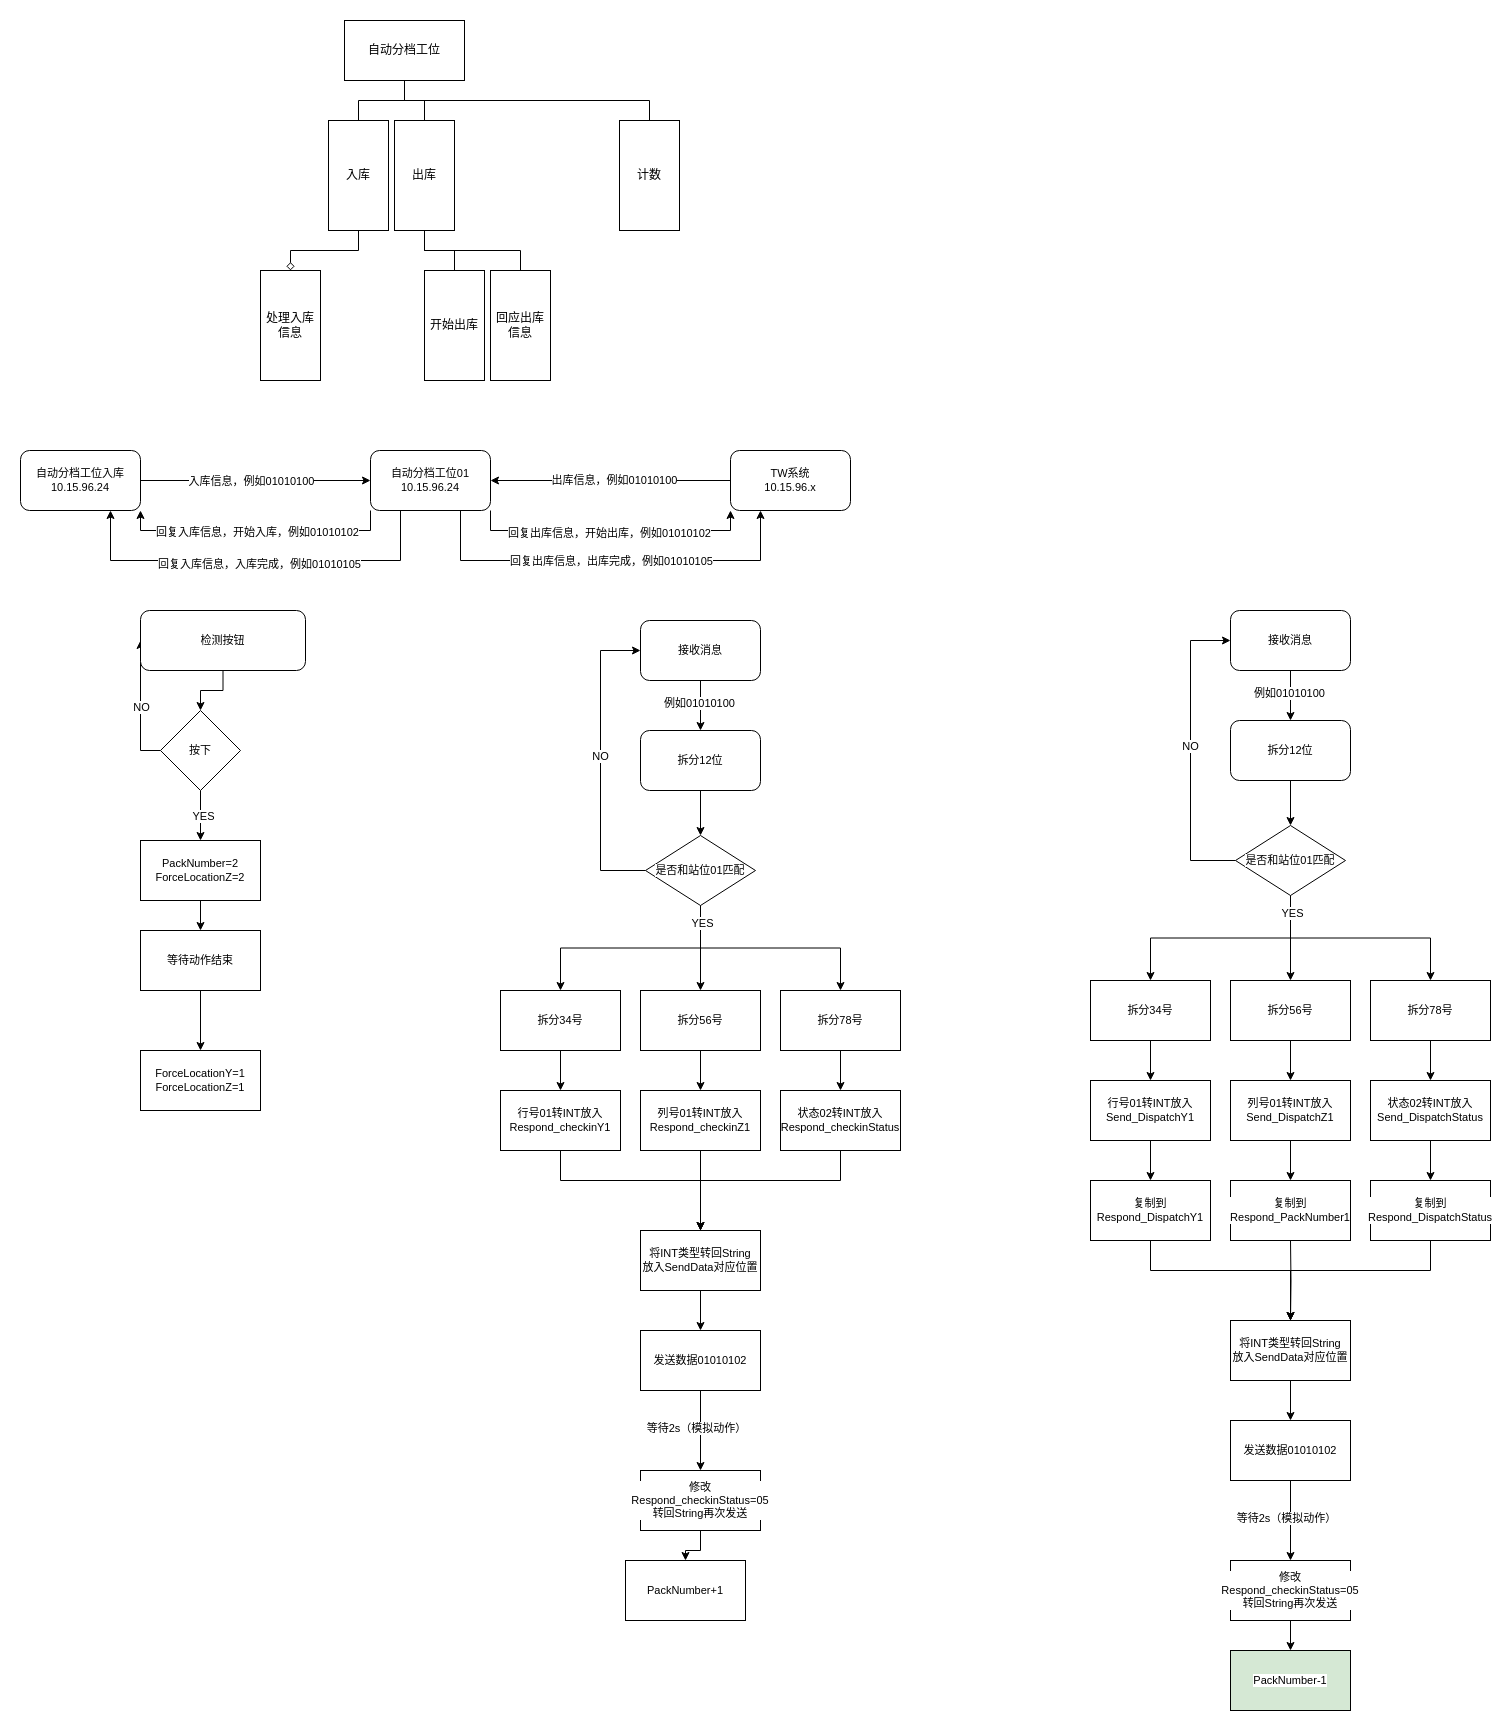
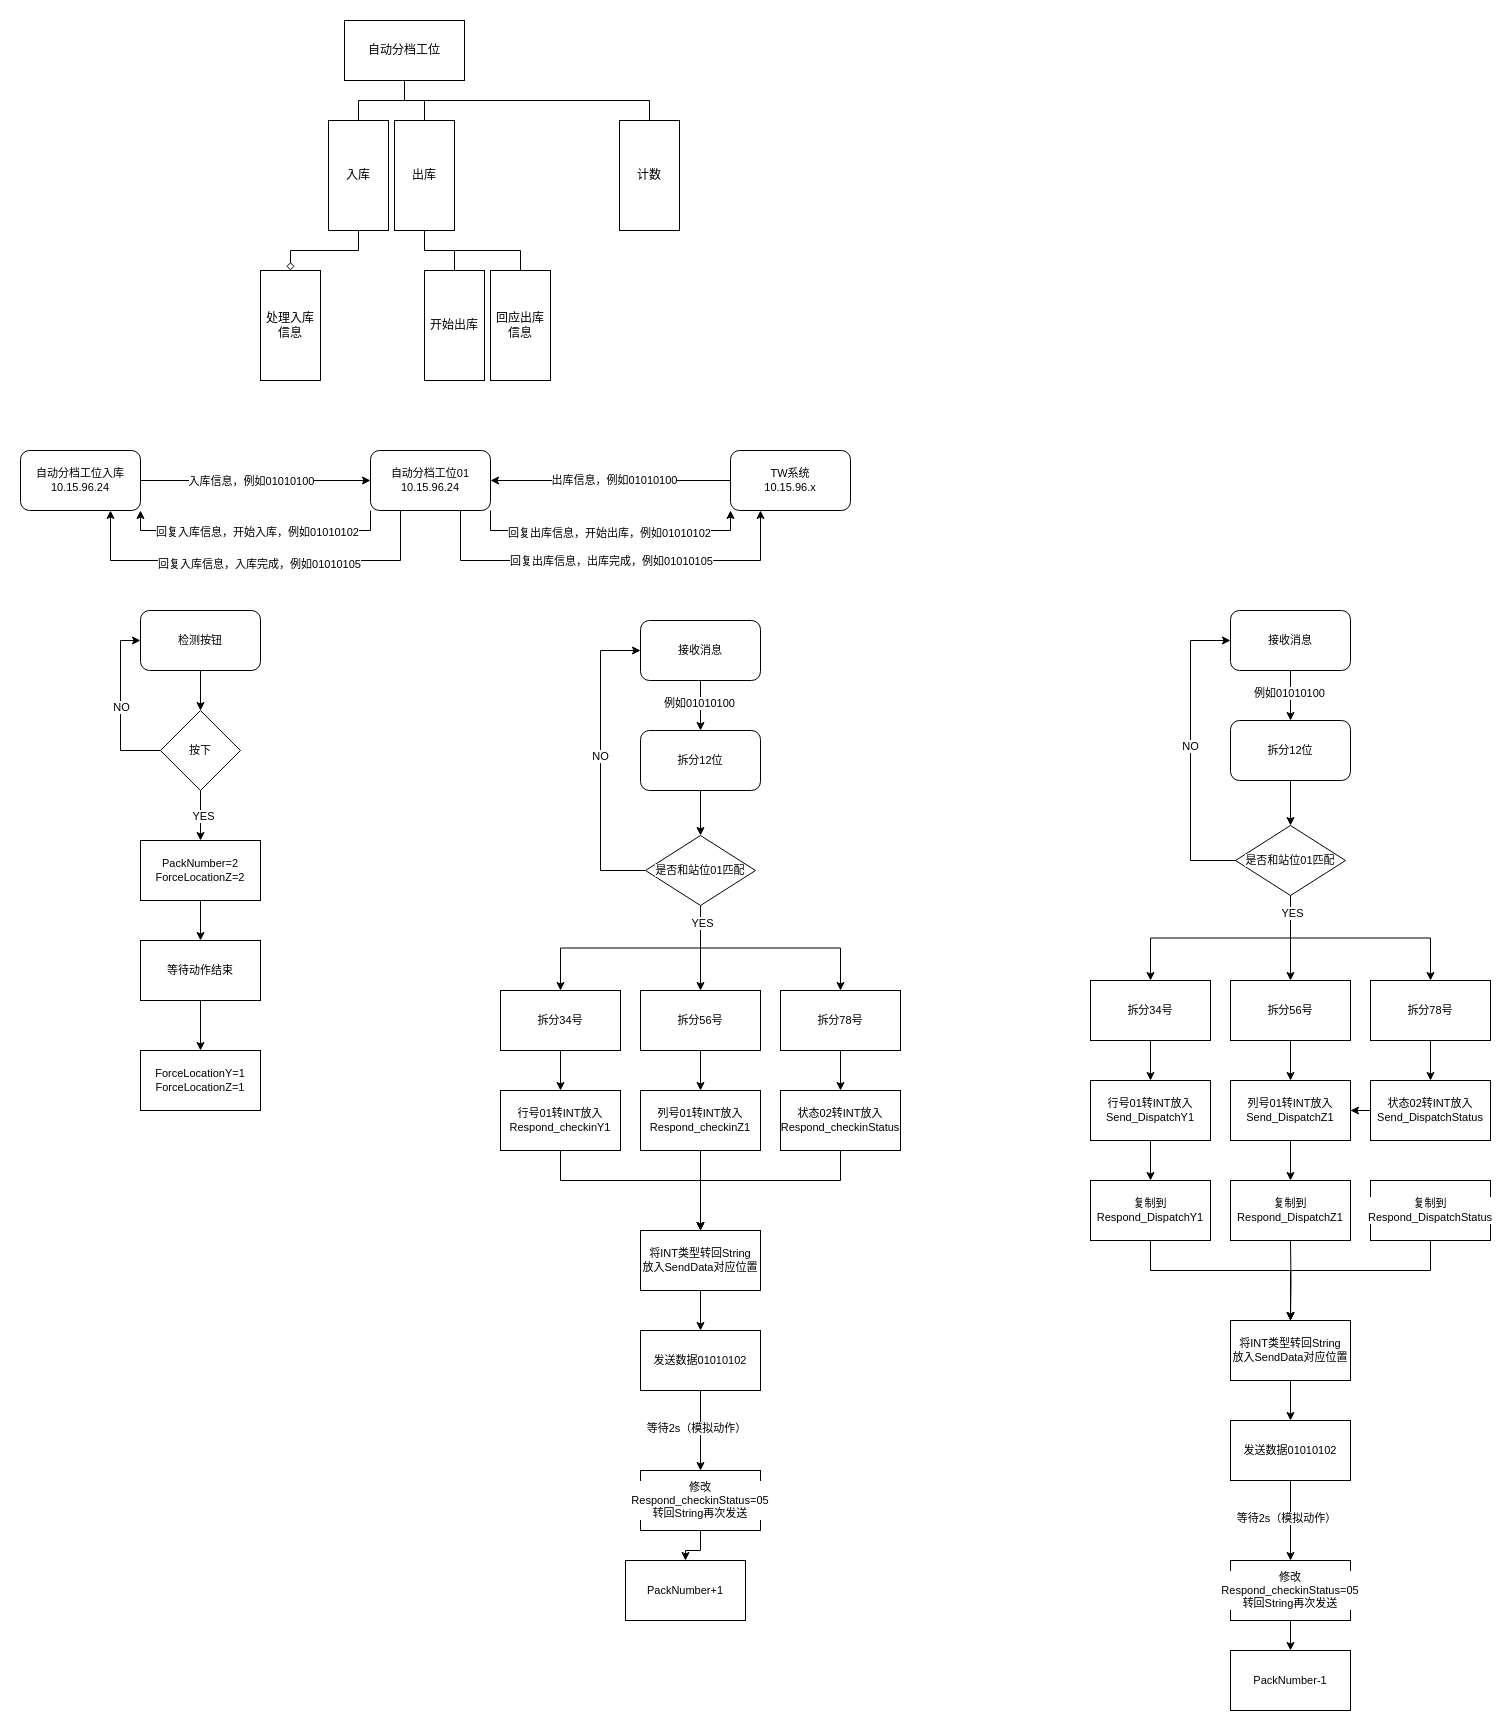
(223, 641) -> (201, 641)
(201, 961) -> (201, 971)
(1431, 1157) -> (1357, 1111)
(1291, 1211) -> (1291, 1211)
(1291, 1681) -> (1291, 1681)
